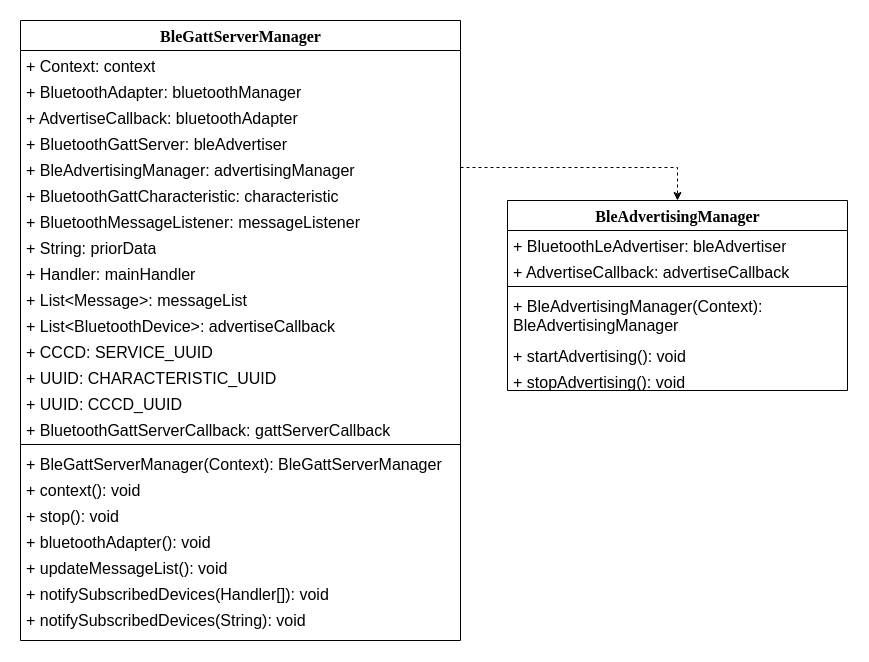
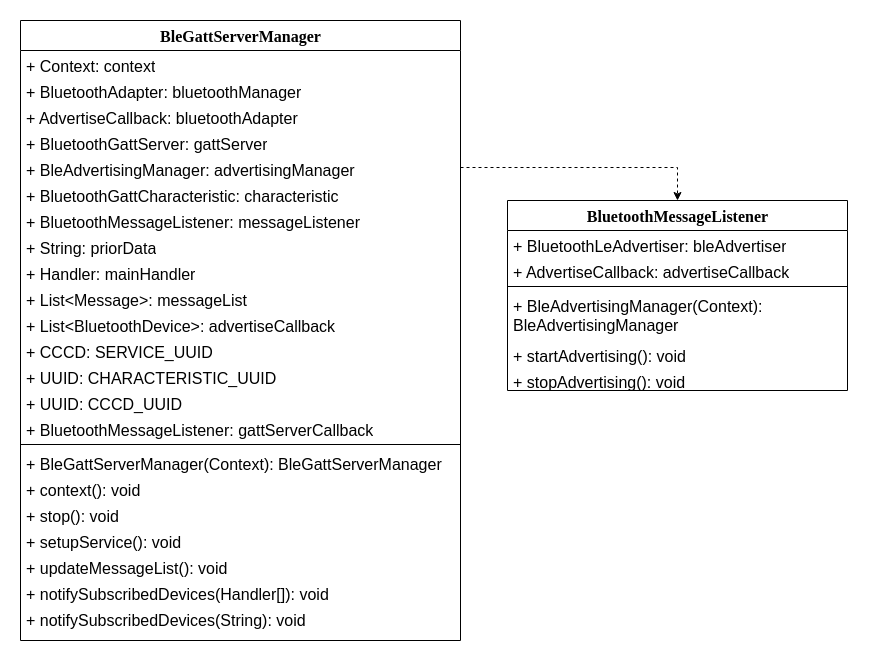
(175, 145) -> (166, 145)
(678, 217) -> (678, 217)
(229, 431) -> (218, 431)
(133, 543) -> (115, 543)
